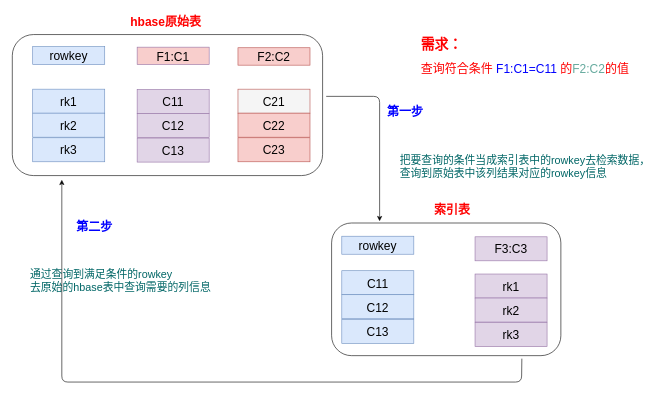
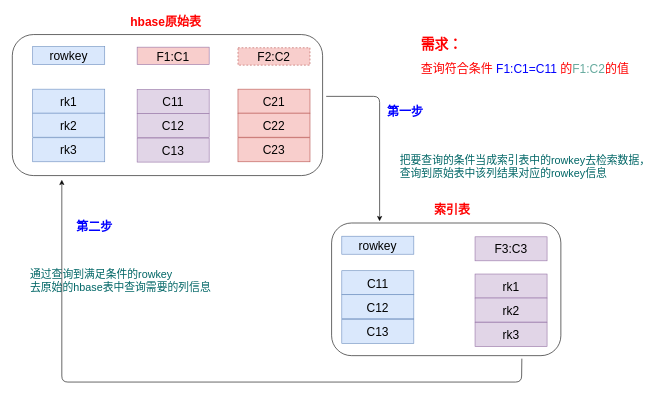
(482, 46) -> (482, 46)
(274, 56) -> (274, 56)
(274, 101) -> (274, 101)
